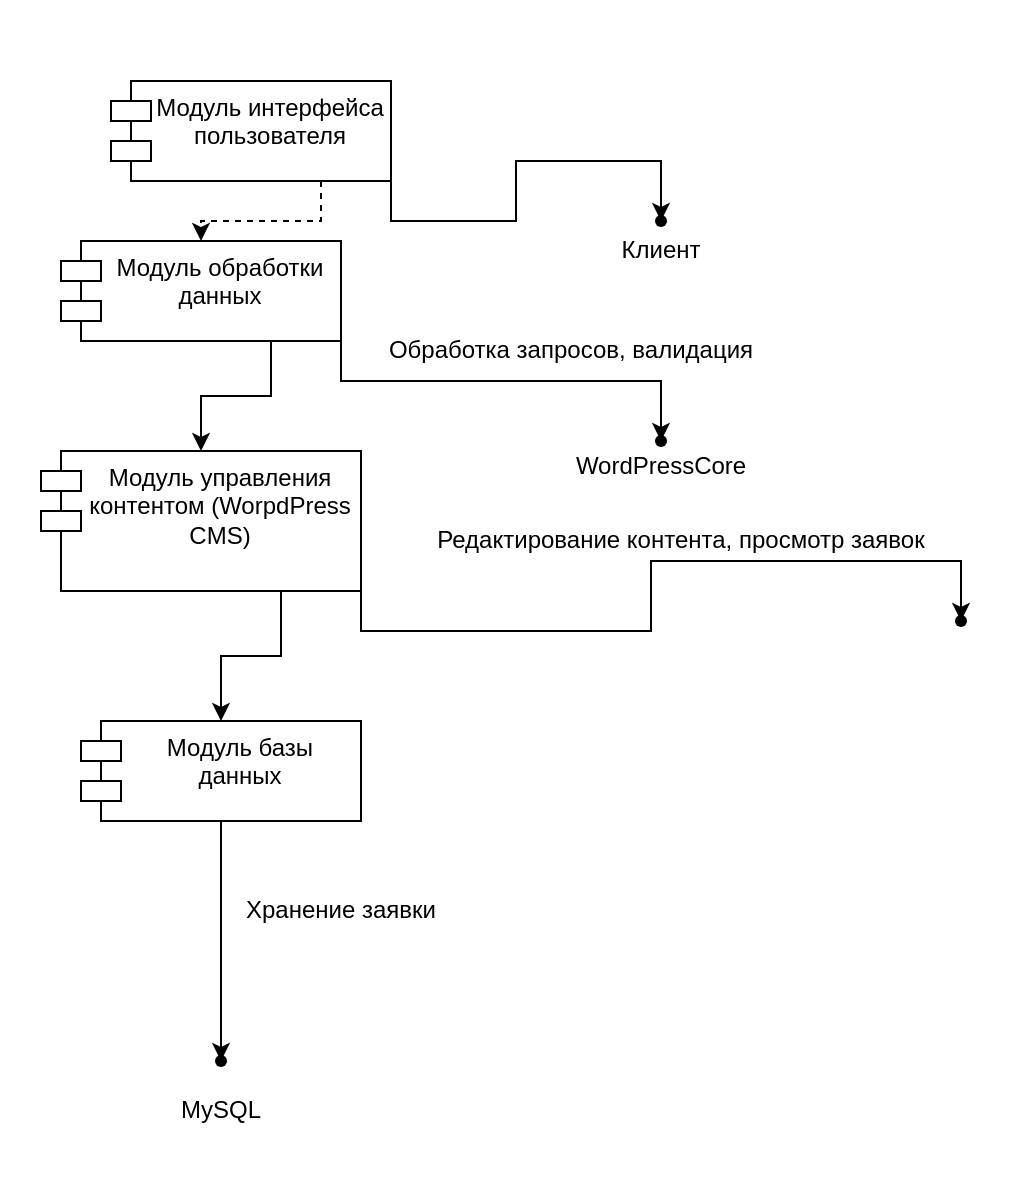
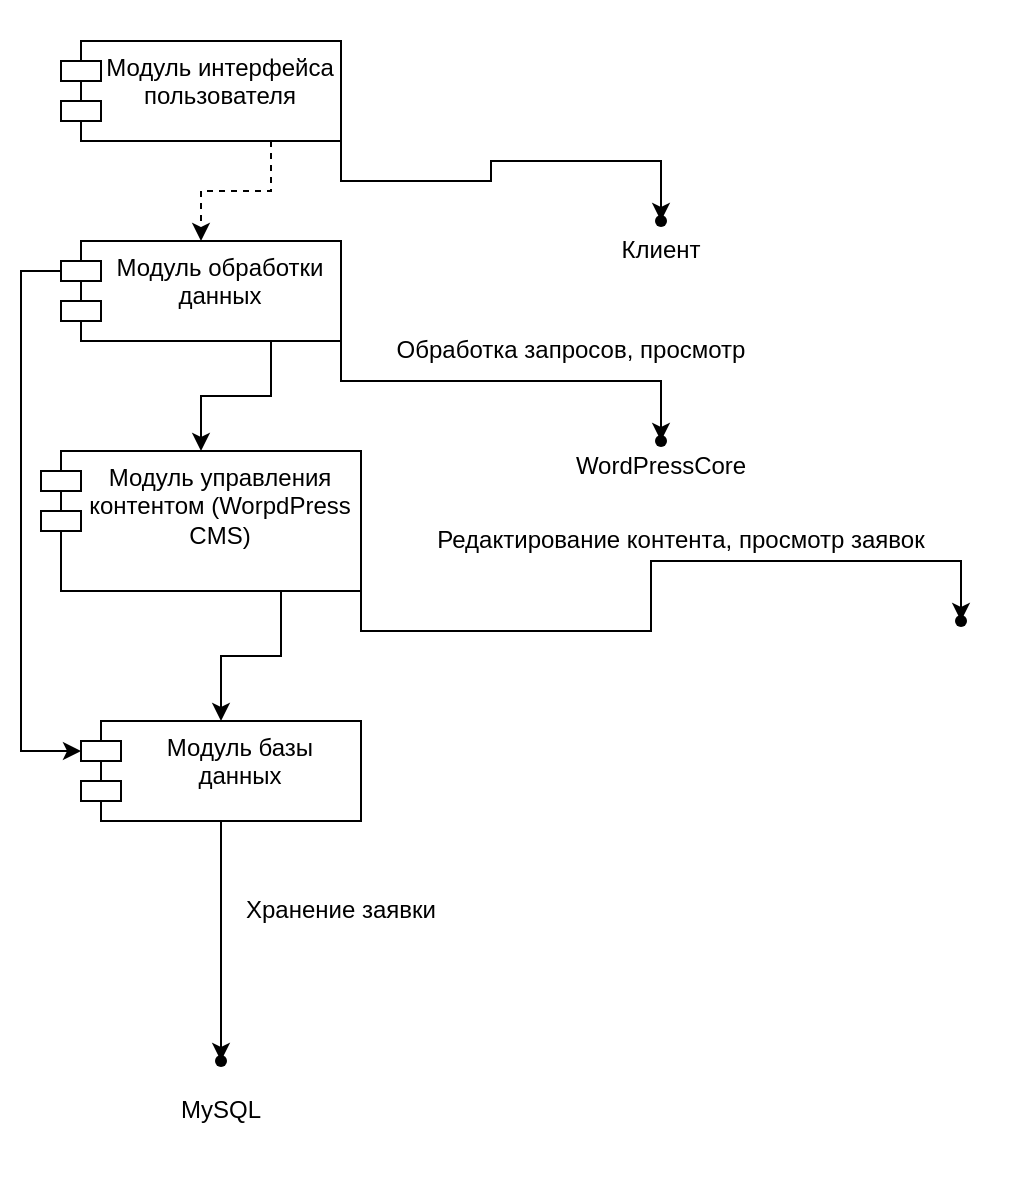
(251, 131) -> (201, 91)
(572, 351) -> (572, 351)
none -> (21, 514)
